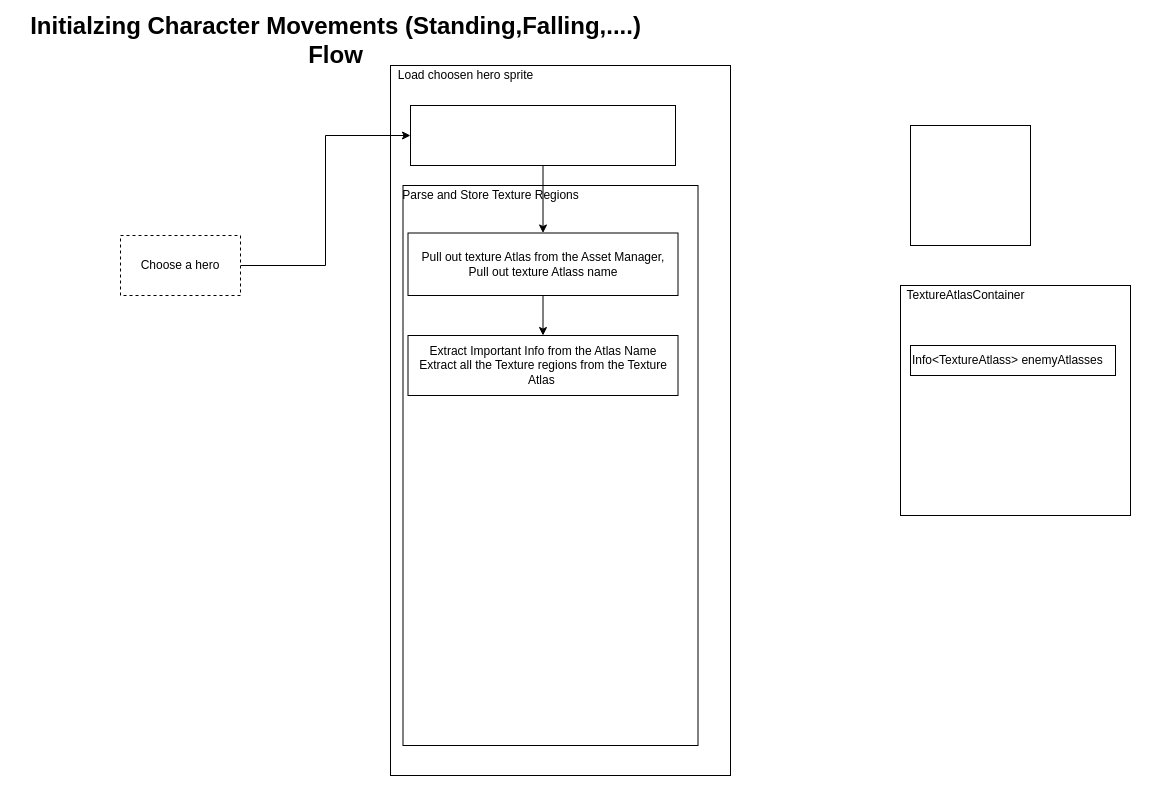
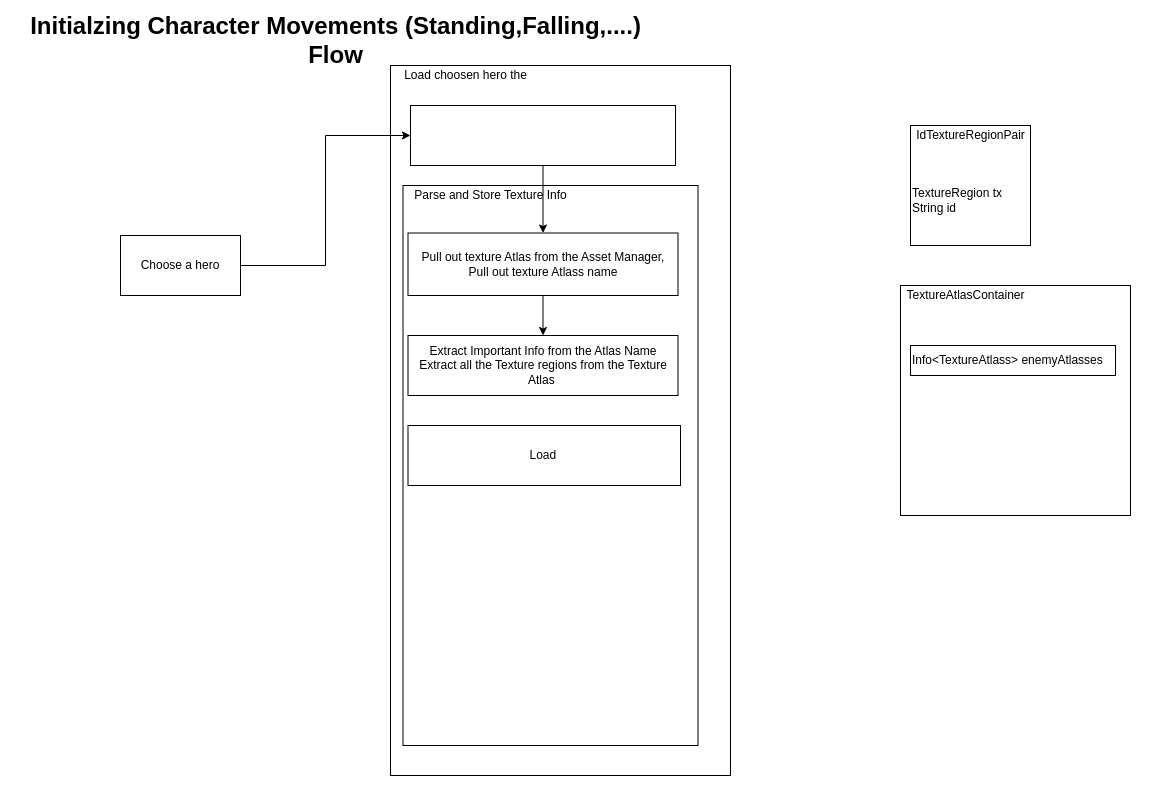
(466, 76) -> (466, 76)
none -> (971, 136)
(491, 196) -> (491, 196)
none -> (966, 201)
(181, 266) -> (181, 266)
none -> (544, 456)
